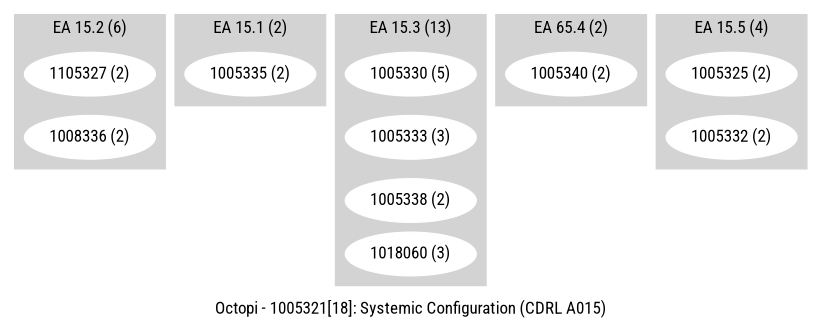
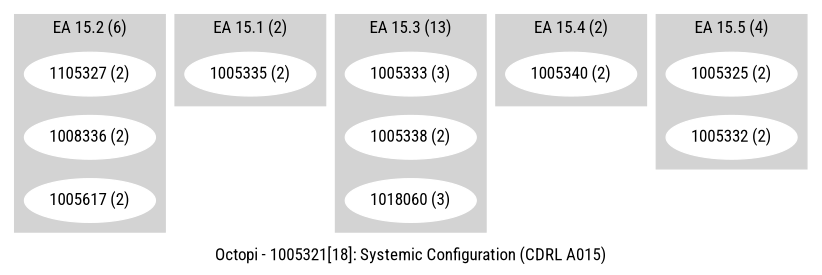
(571, 29) -> (571, 29)
(411, 74) -> none
none -> (90, 201)
